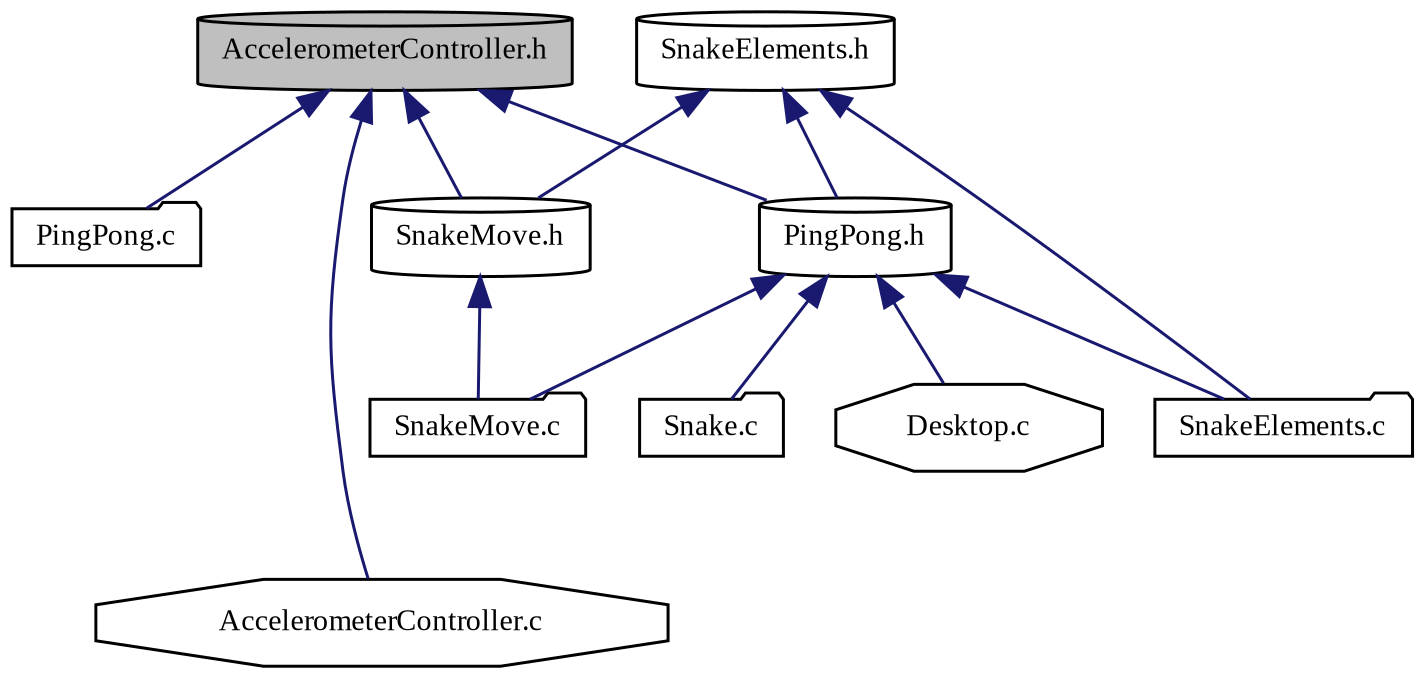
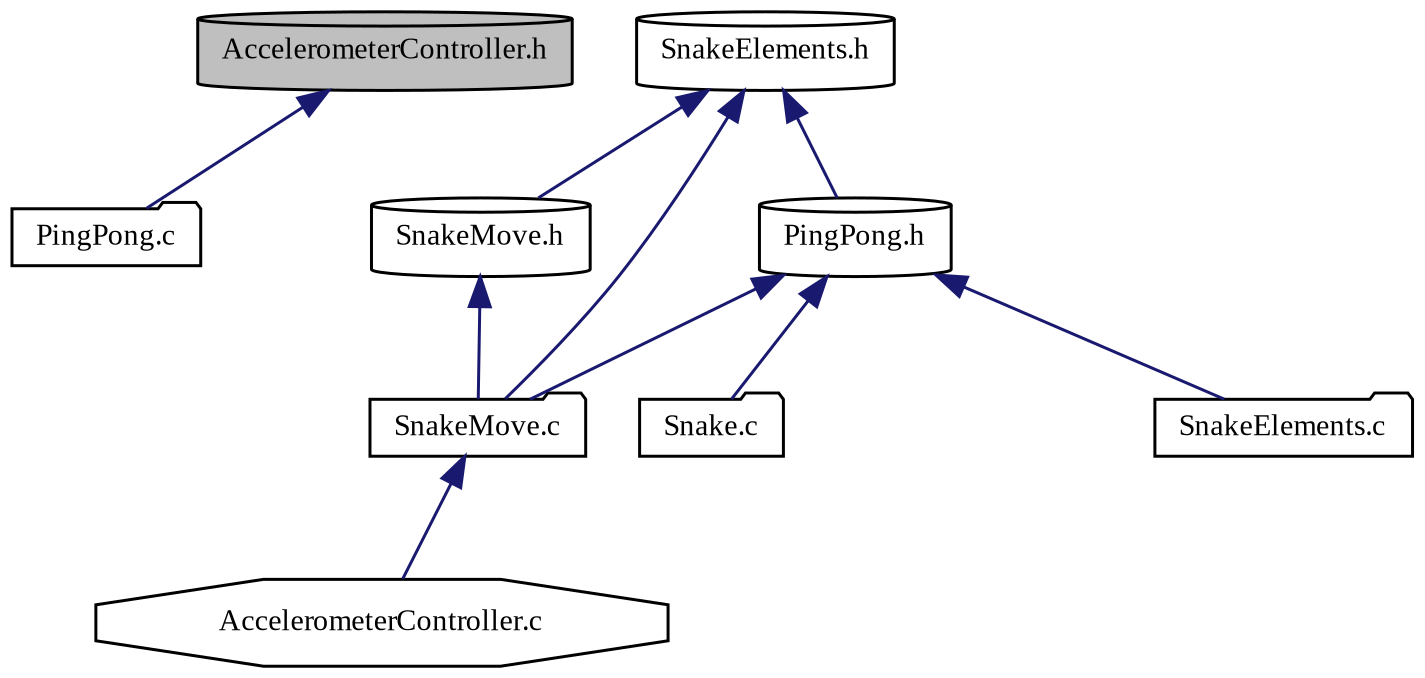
(644, 153) -> none
(440, 158) -> none
(1051, 250) -> (627, 266)
(331, 350) -> (427, 531)
(969, 428) -> none
